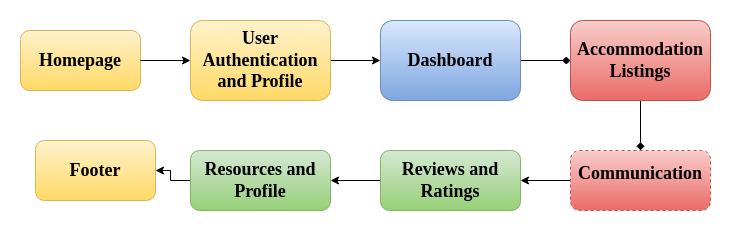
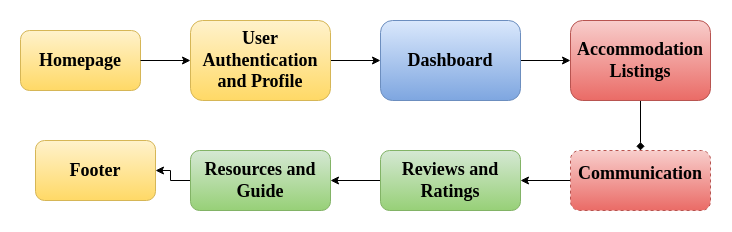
(562, 61) -> (562, 61)
(261, 181) -> (261, 181)
